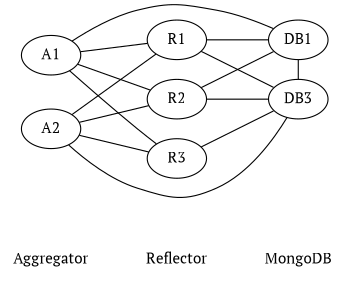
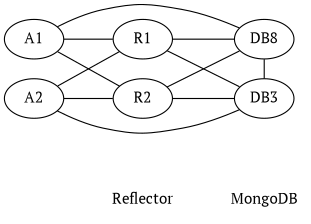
(298, 40) -> (264, 39)
(177, 158) -> none
(51, 260) -> none
